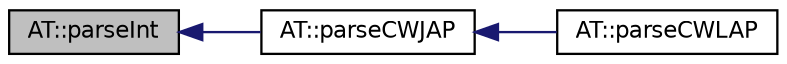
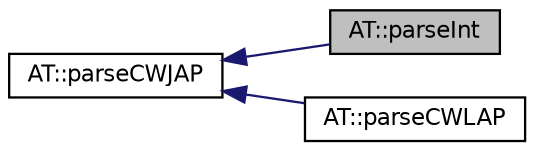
(232, 32) -> (288, 51)
